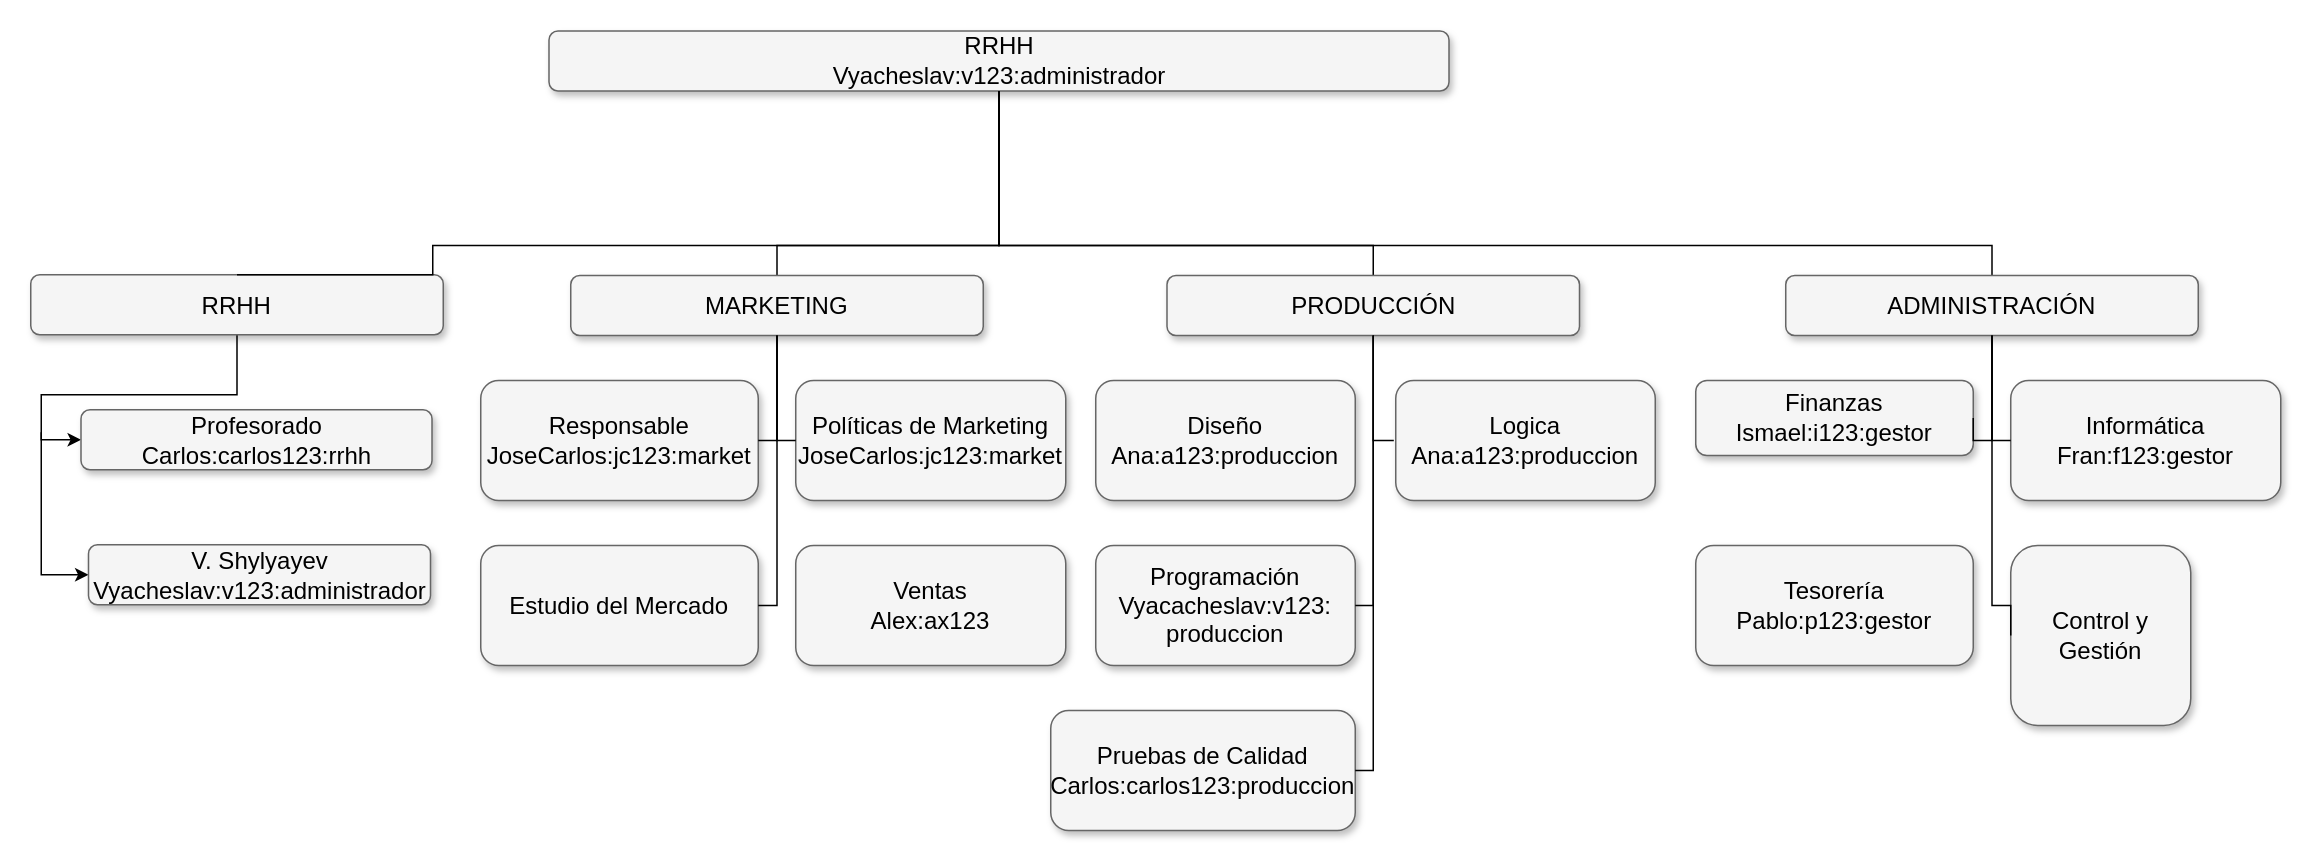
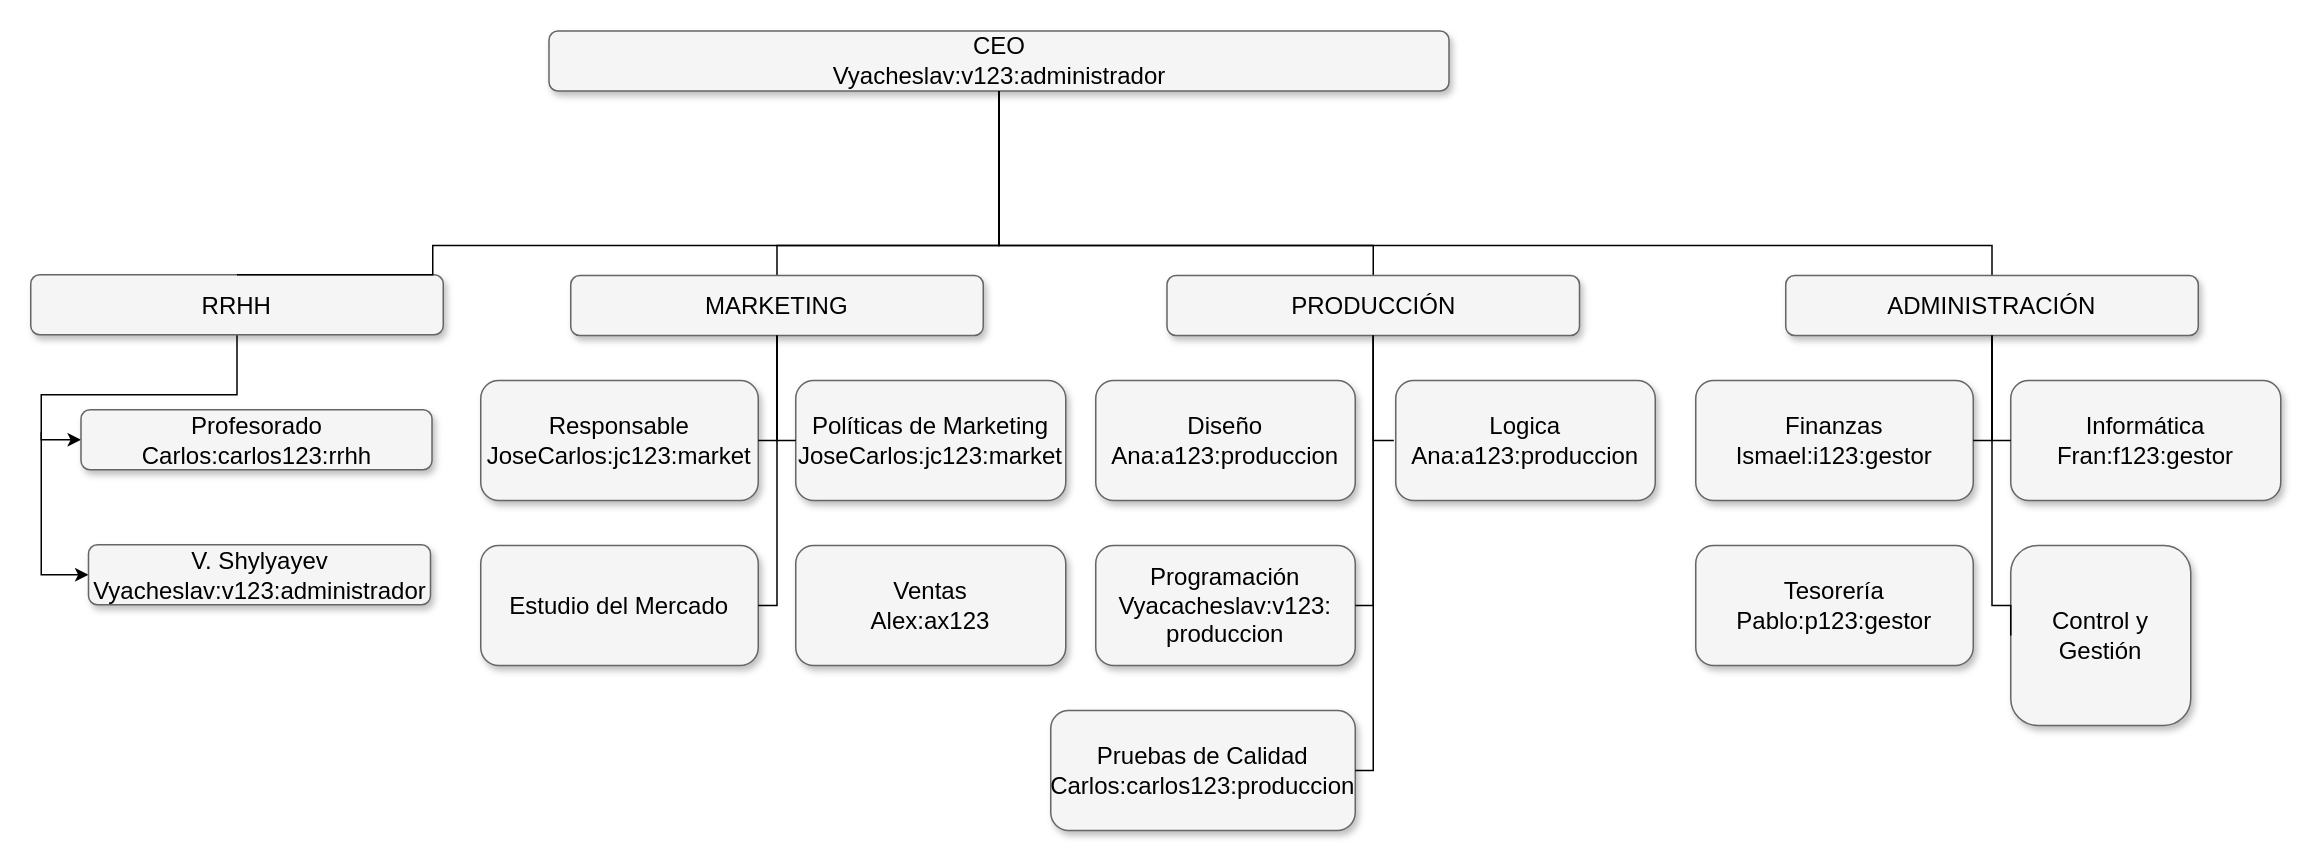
(1000, 61) -> (1000, 61)
(1835, 418) -> (1835, 440)
